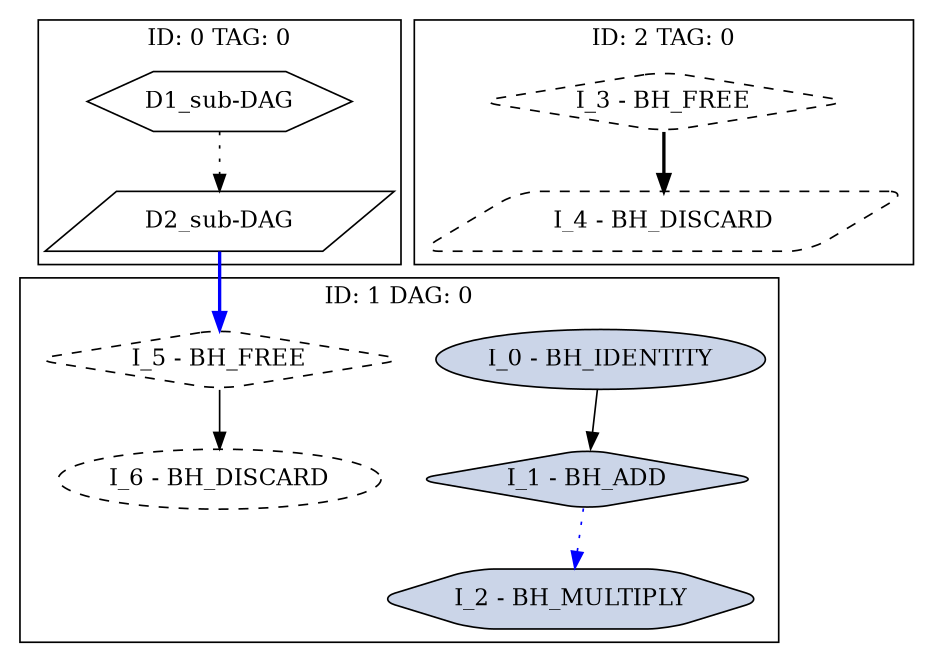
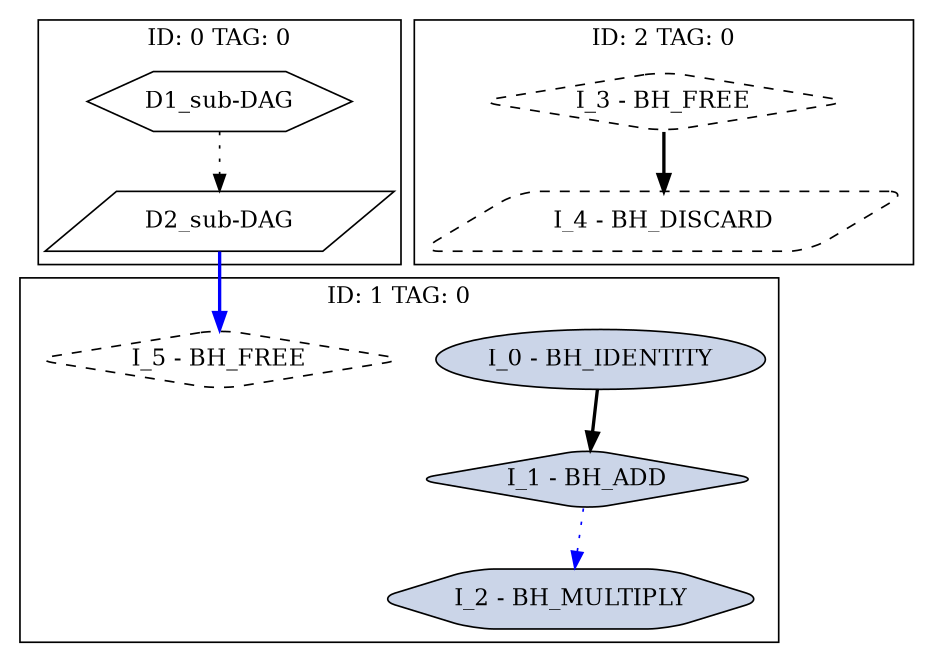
(399, 297) -> (399, 297)
(595, 411) -> (595, 411)
(220, 479) -> none
